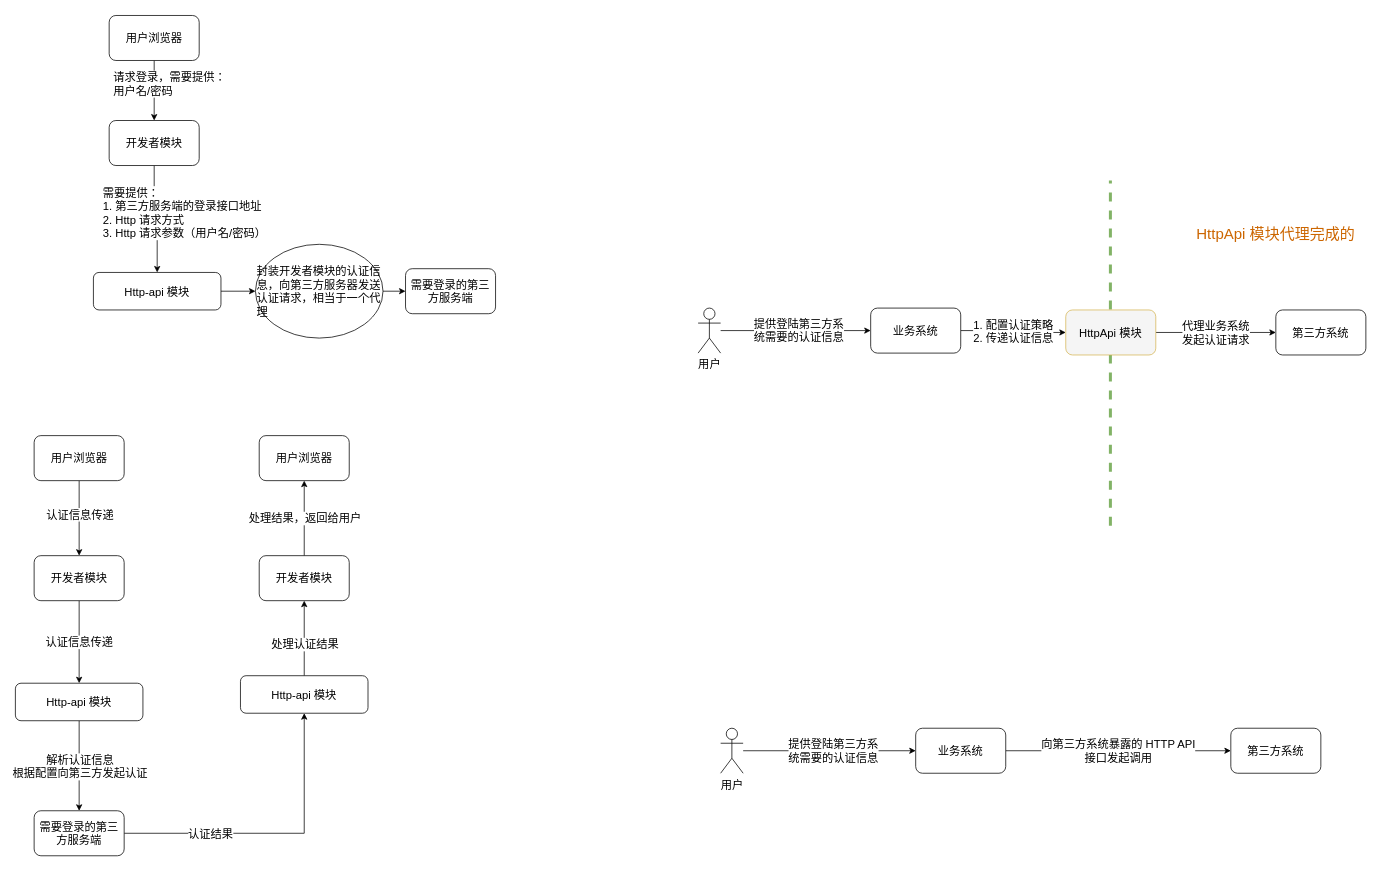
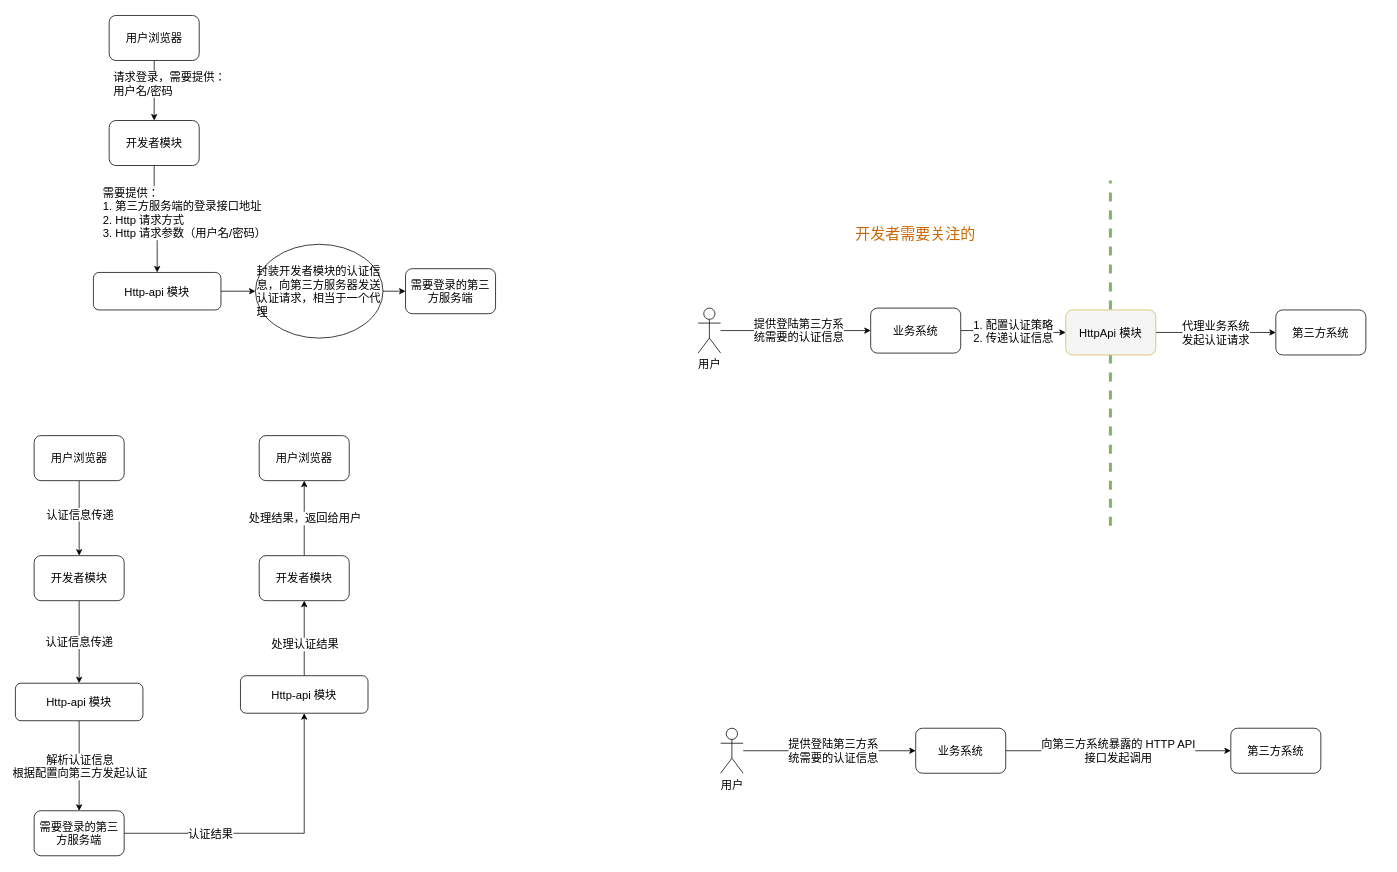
none -> (915, 233)
(1275, 233) -> none
